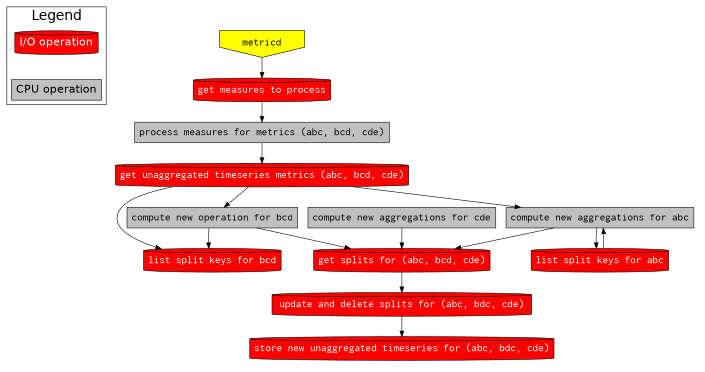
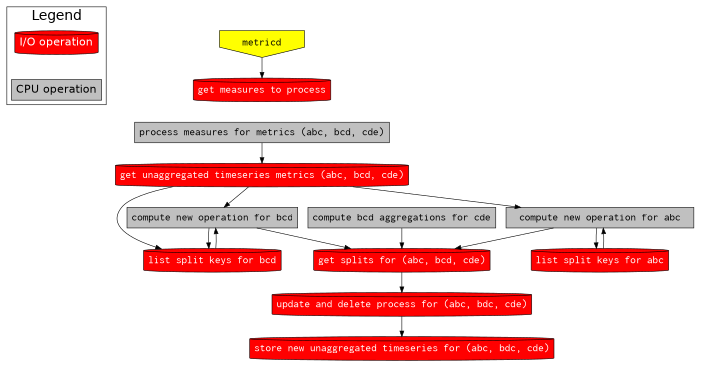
(262, 109) -> none
(402, 218) -> (402, 218)
(600, 218) -> (600, 218)
none -> (216, 241)
(402, 304) -> (402, 304)
